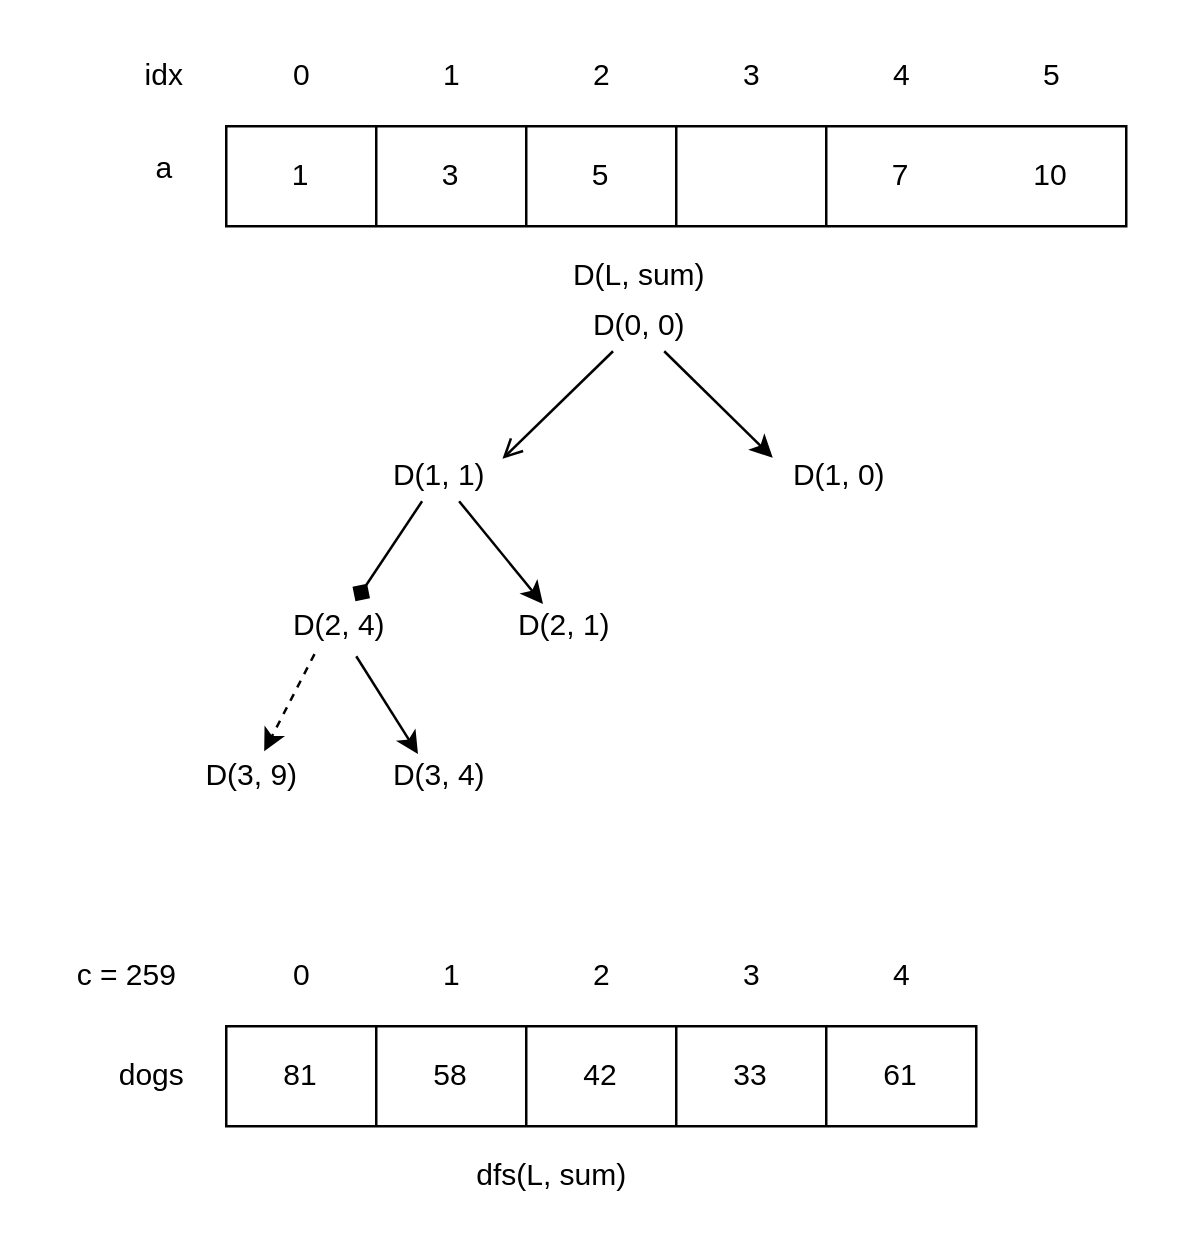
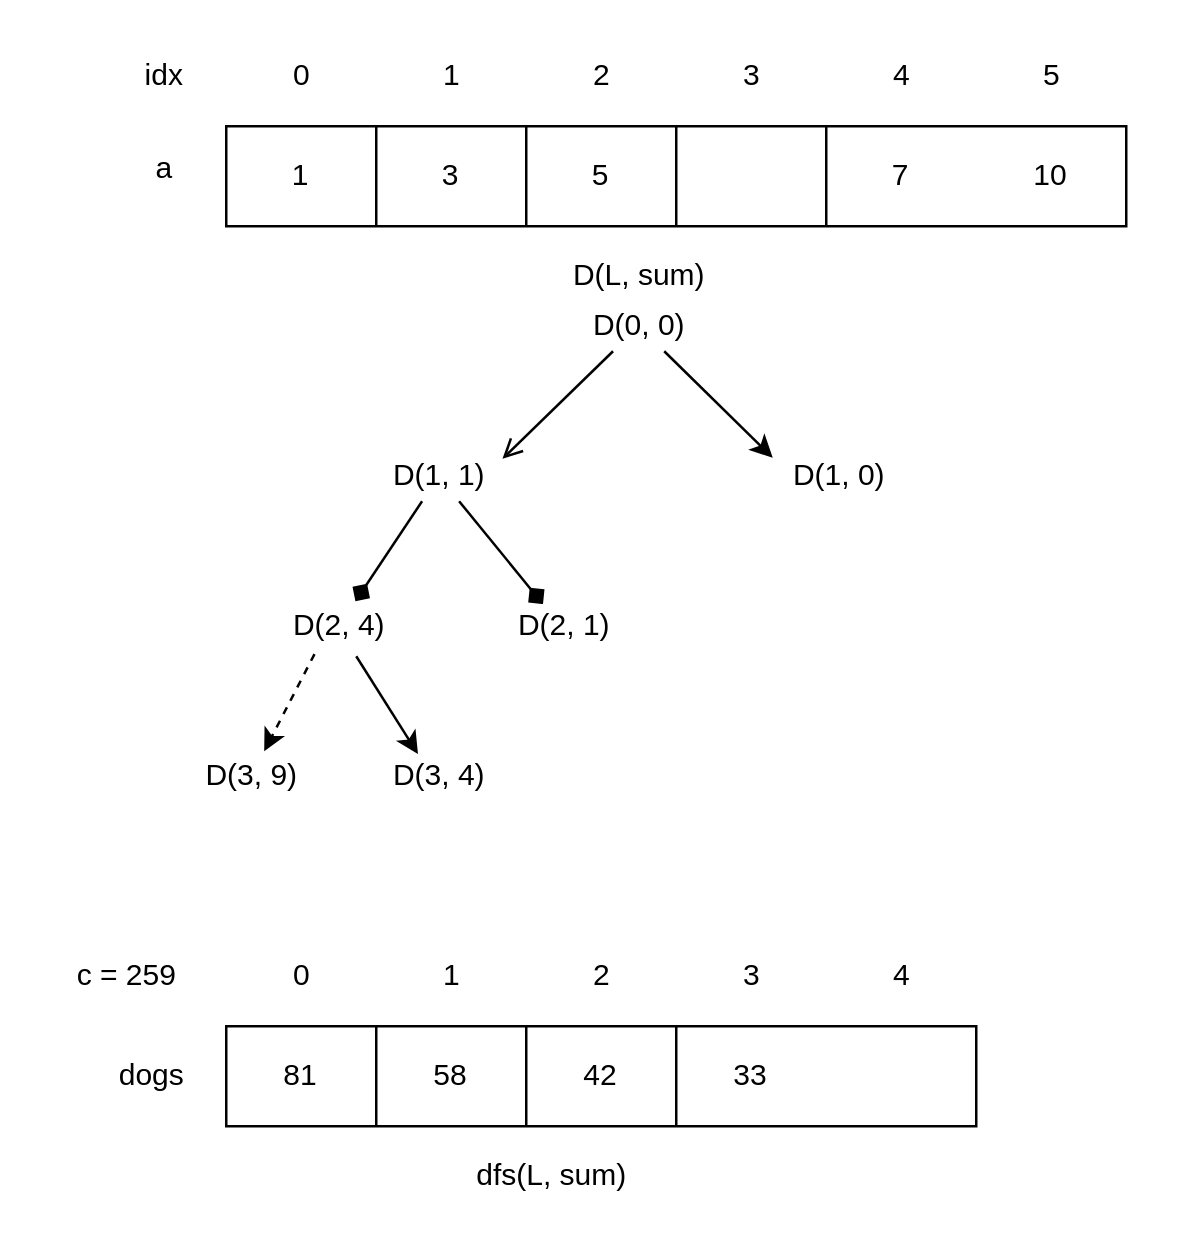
(530, 589) -> (530, 588)
(901, 1076) -> none
